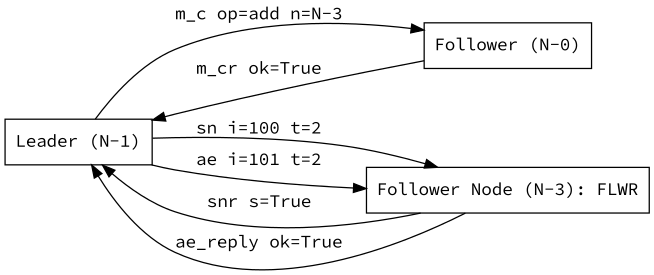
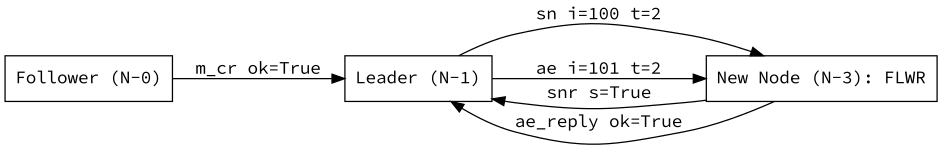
(238, 31) -> none
(508, 190) -> (822, 79)
